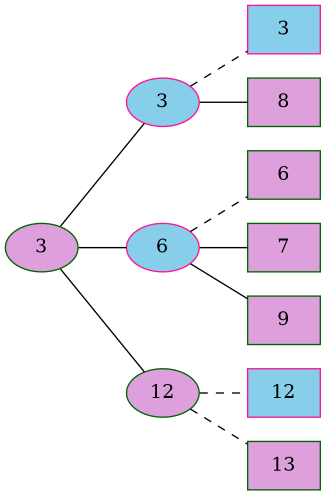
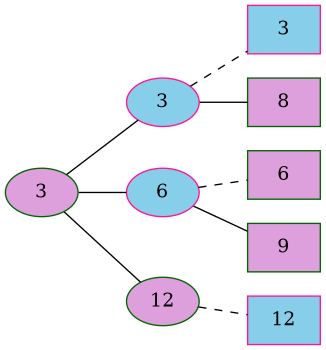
(284, 248) -> none
(284, 466) -> none
